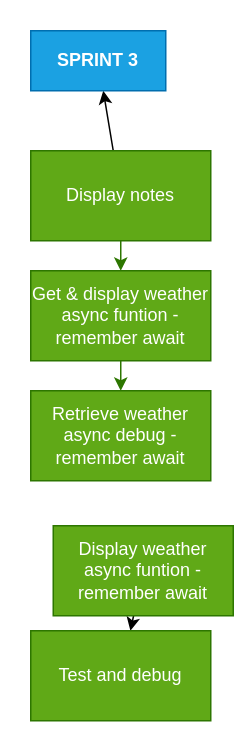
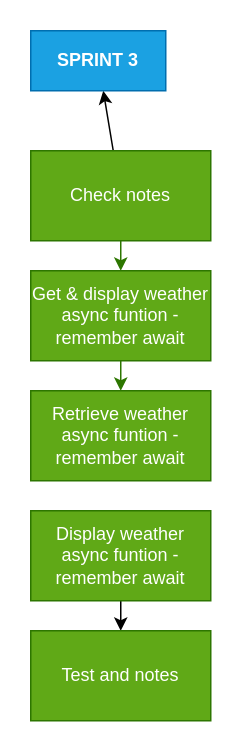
(121, 196) -> (121, 196)
(121, 436) -> (121, 436)
(143, 571) -> (121, 556)
(121, 676) -> (121, 676)
